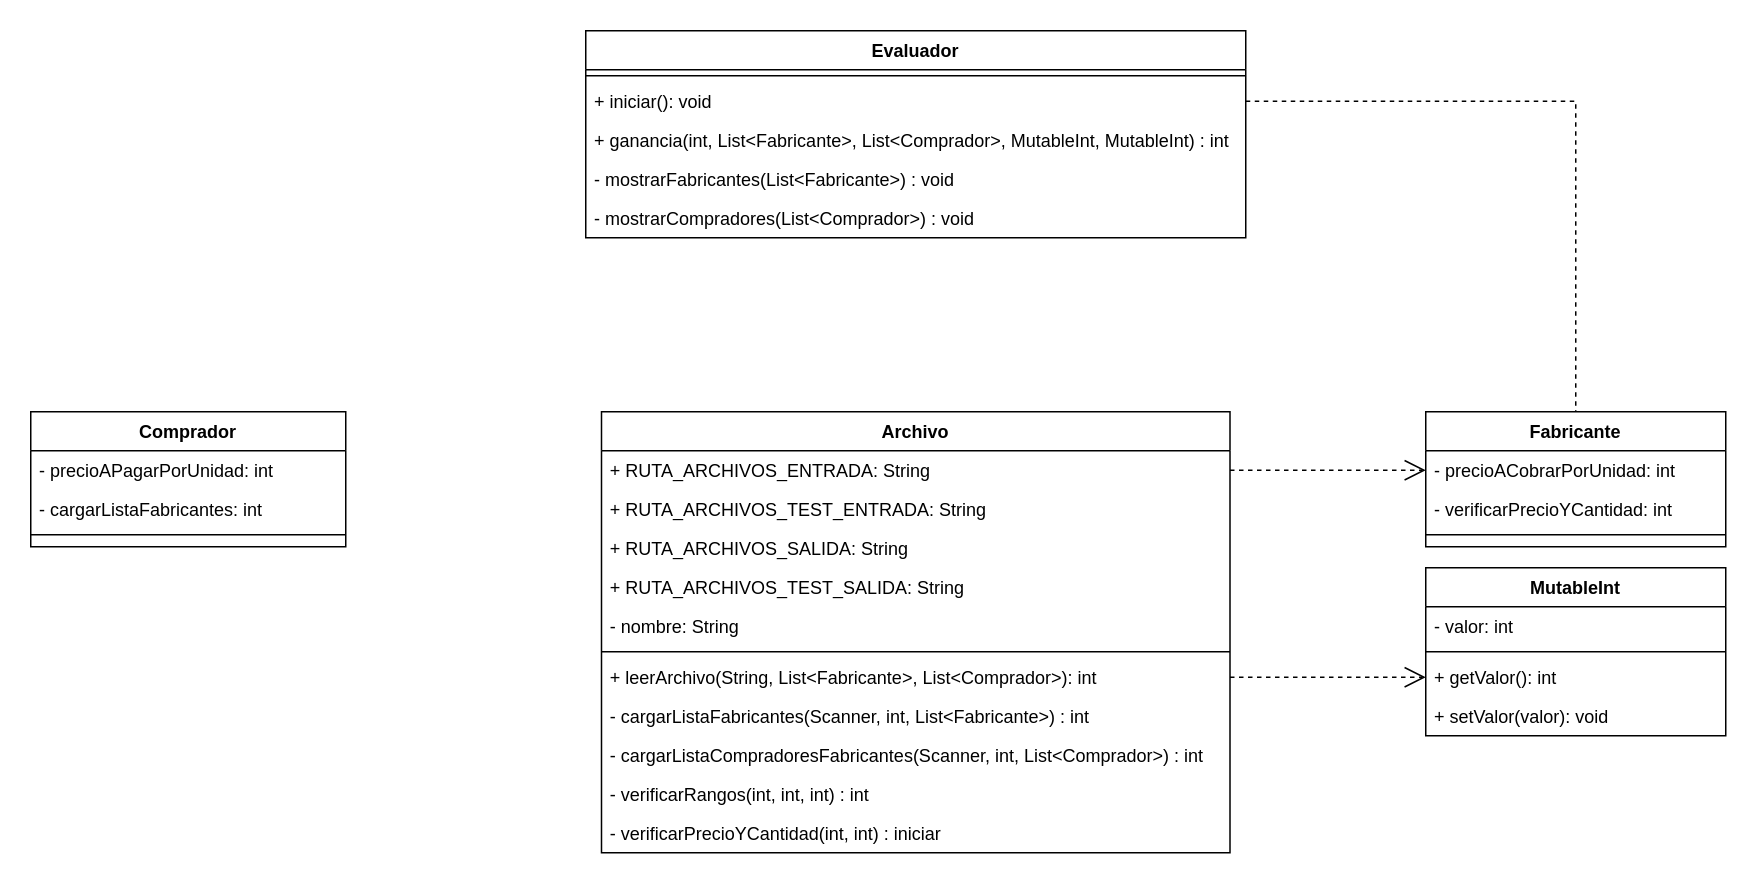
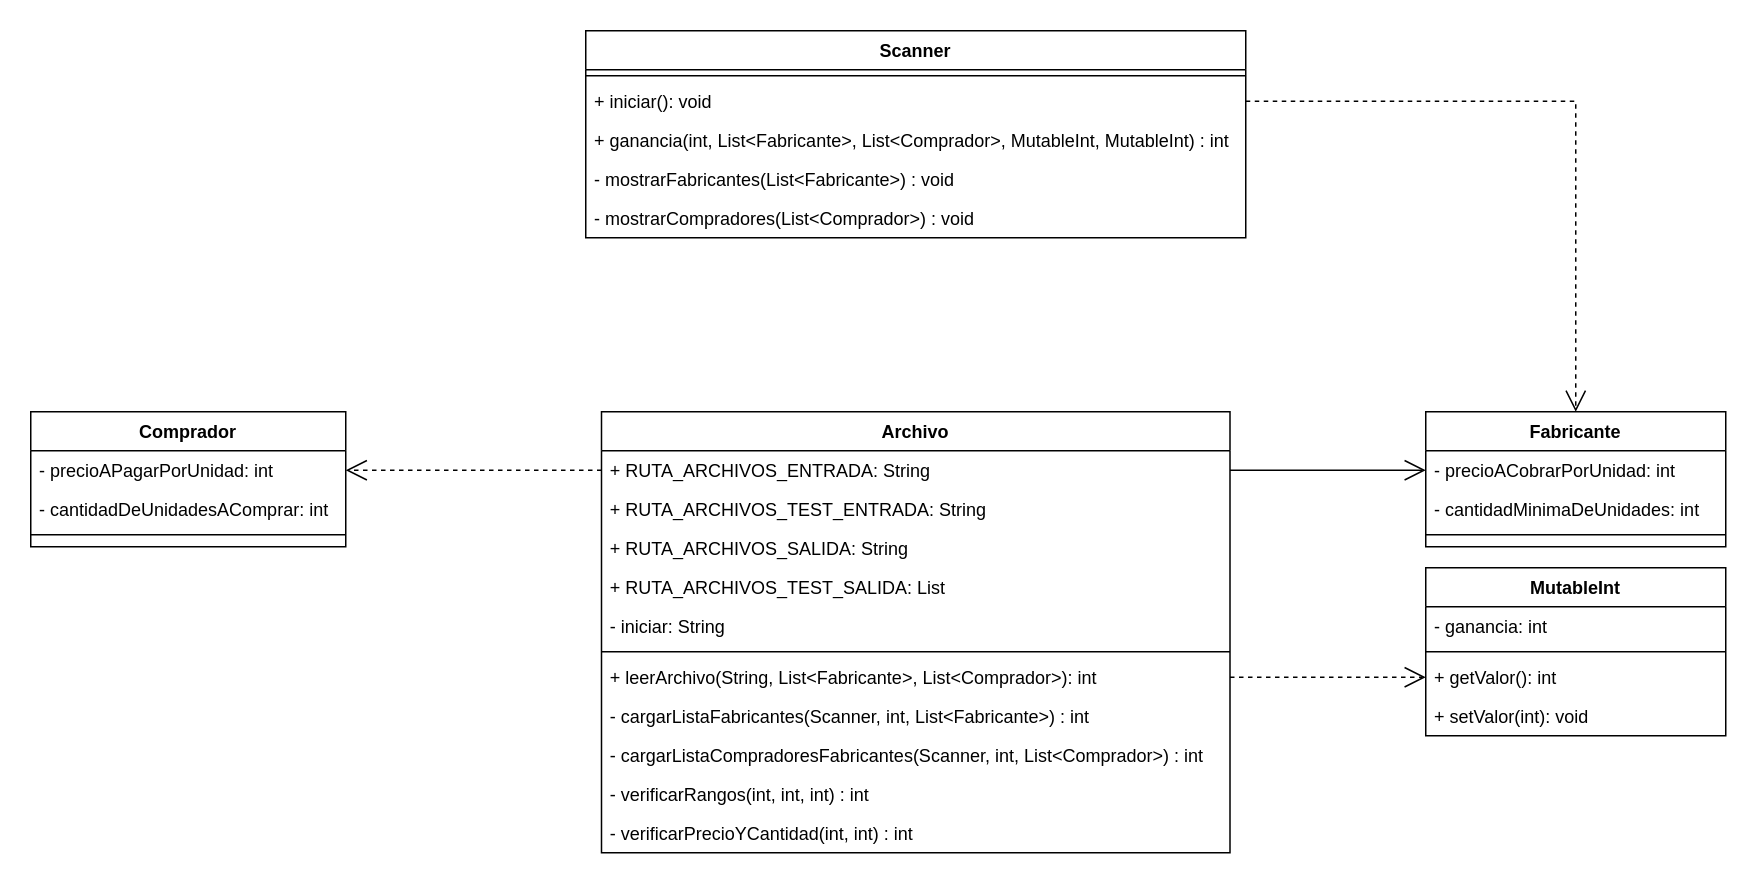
(915, 51) -> (915, 51)
(1576, 406) -> (1576, 404)
none -> (474, 470)
(1326, 470) -> (1326, 470)
(171, 510) -> (191, 510)
(1572, 510) -> (1572, 510)
(777, 588) -> (767, 588)
(681, 627) -> (679, 627)
(1483, 627) -> (1498, 627)
(1536, 717) -> (1526, 717)
(806, 834) -> (791, 834)
